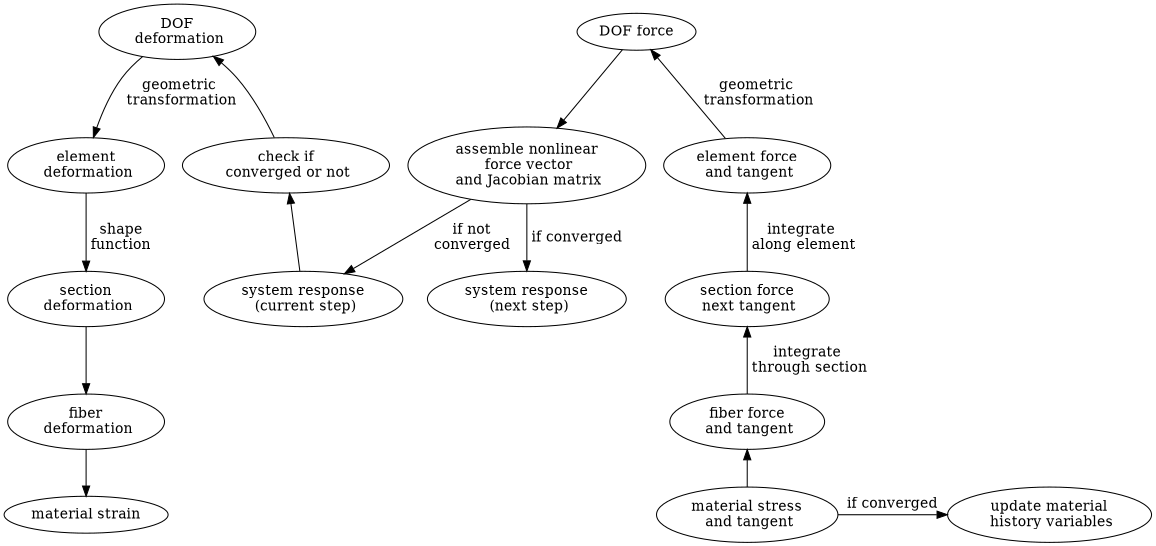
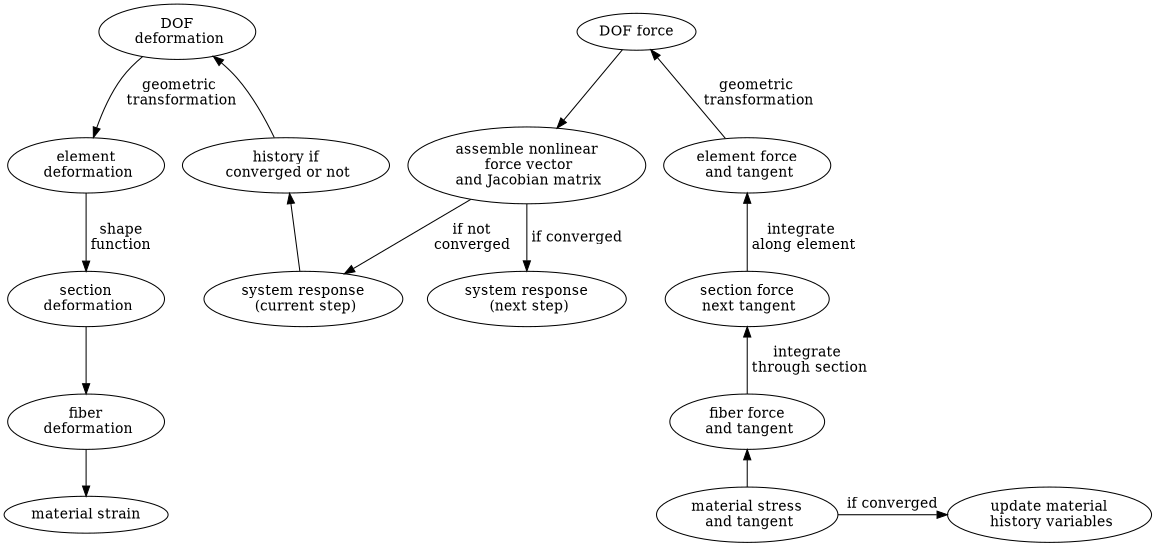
(286, 165) -> (286, 165)
